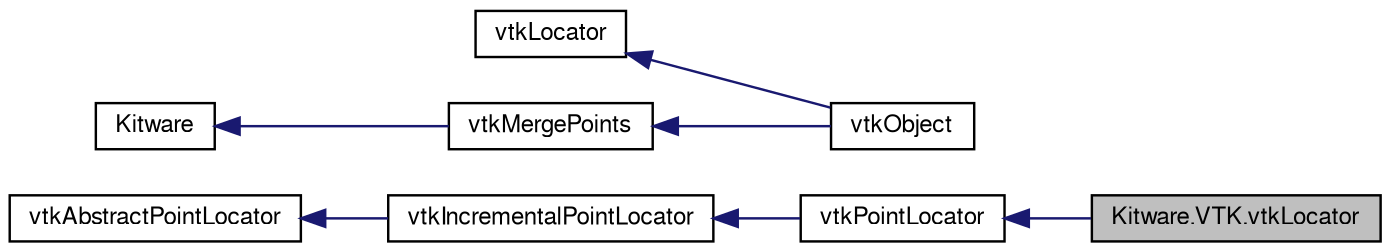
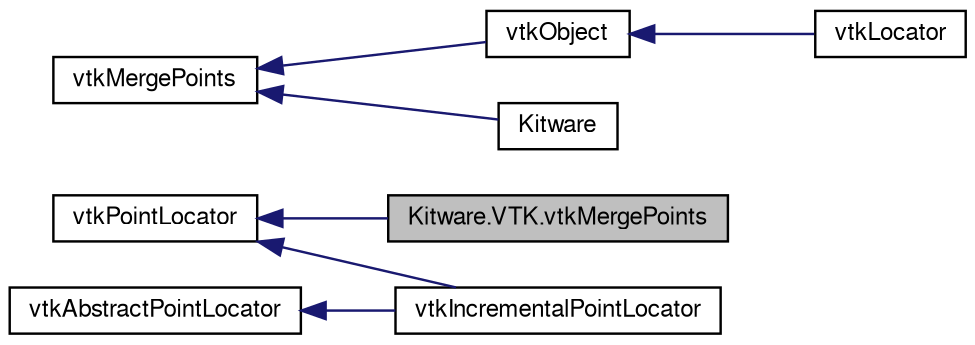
(740, 84) -> (734, 34)
(344, 126) -> (391, 107)
(769, 218) -> (369, 267)
(1236, 218) -> (558, 218)
